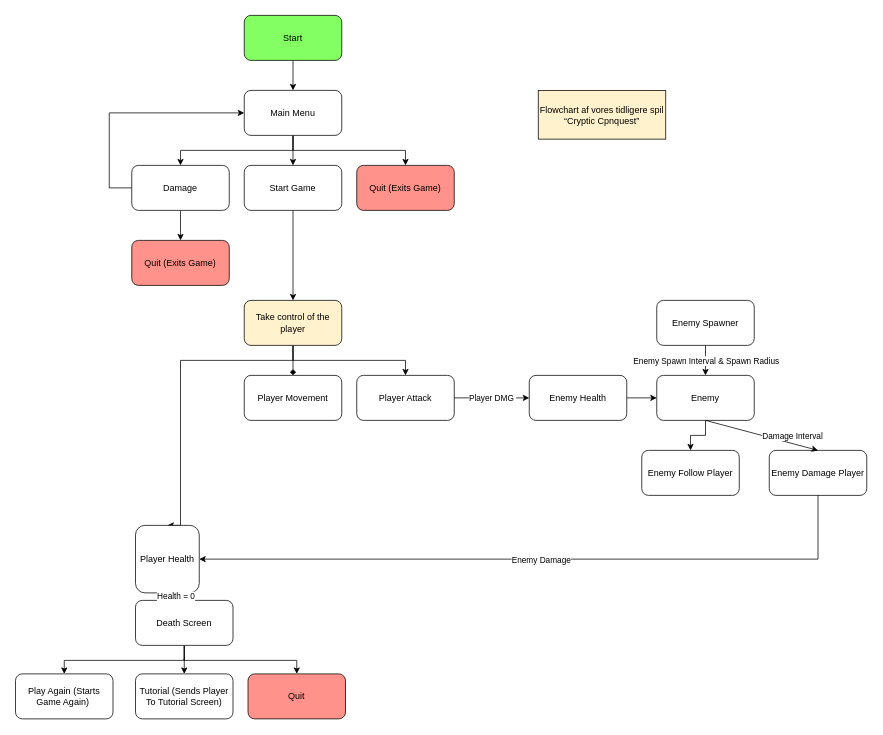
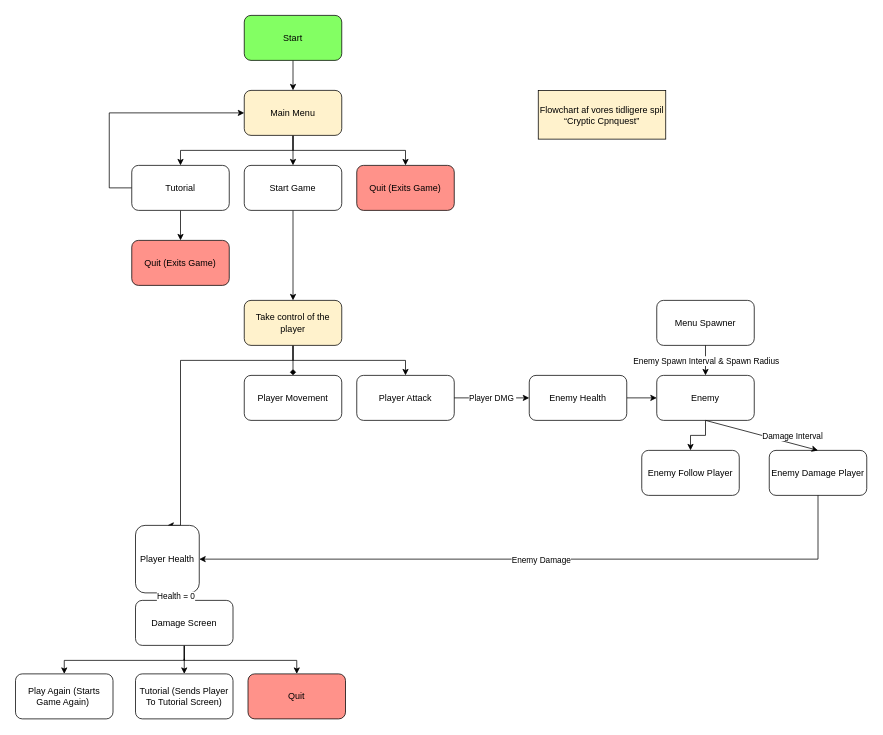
(293, 113) -> (293, 113)
(180, 188) -> (180, 188)
(705, 323) -> (705, 323)
(184, 623) -> (184, 623)
